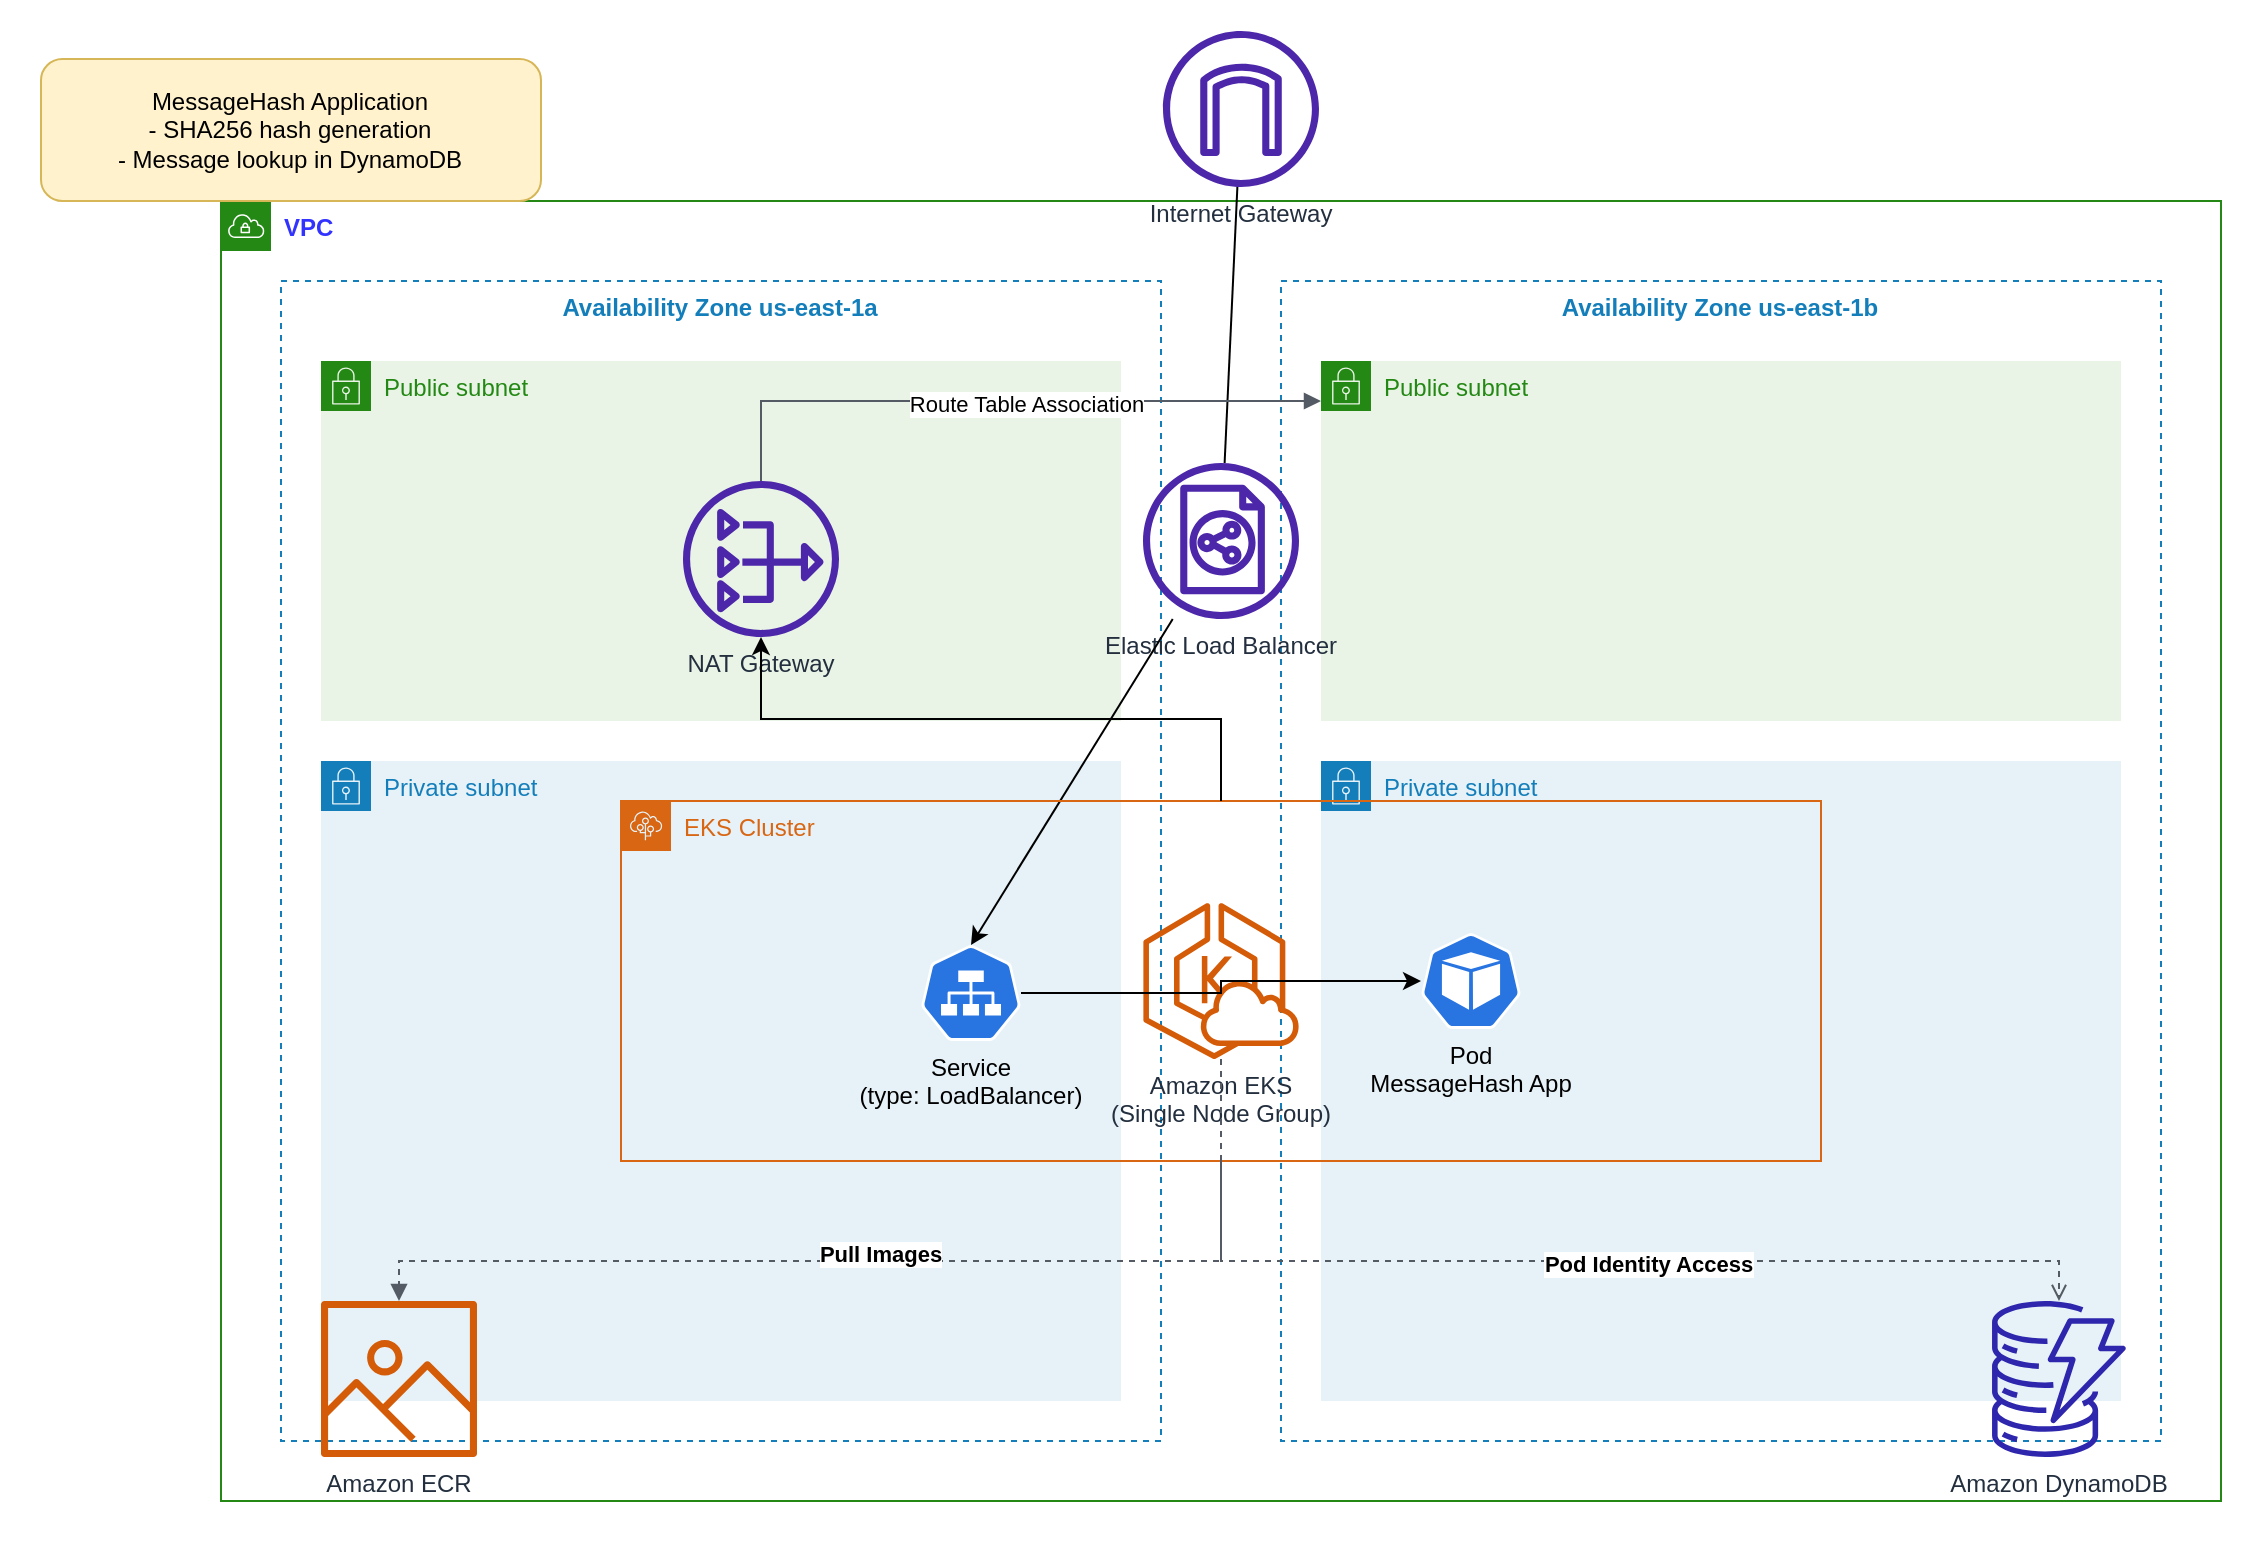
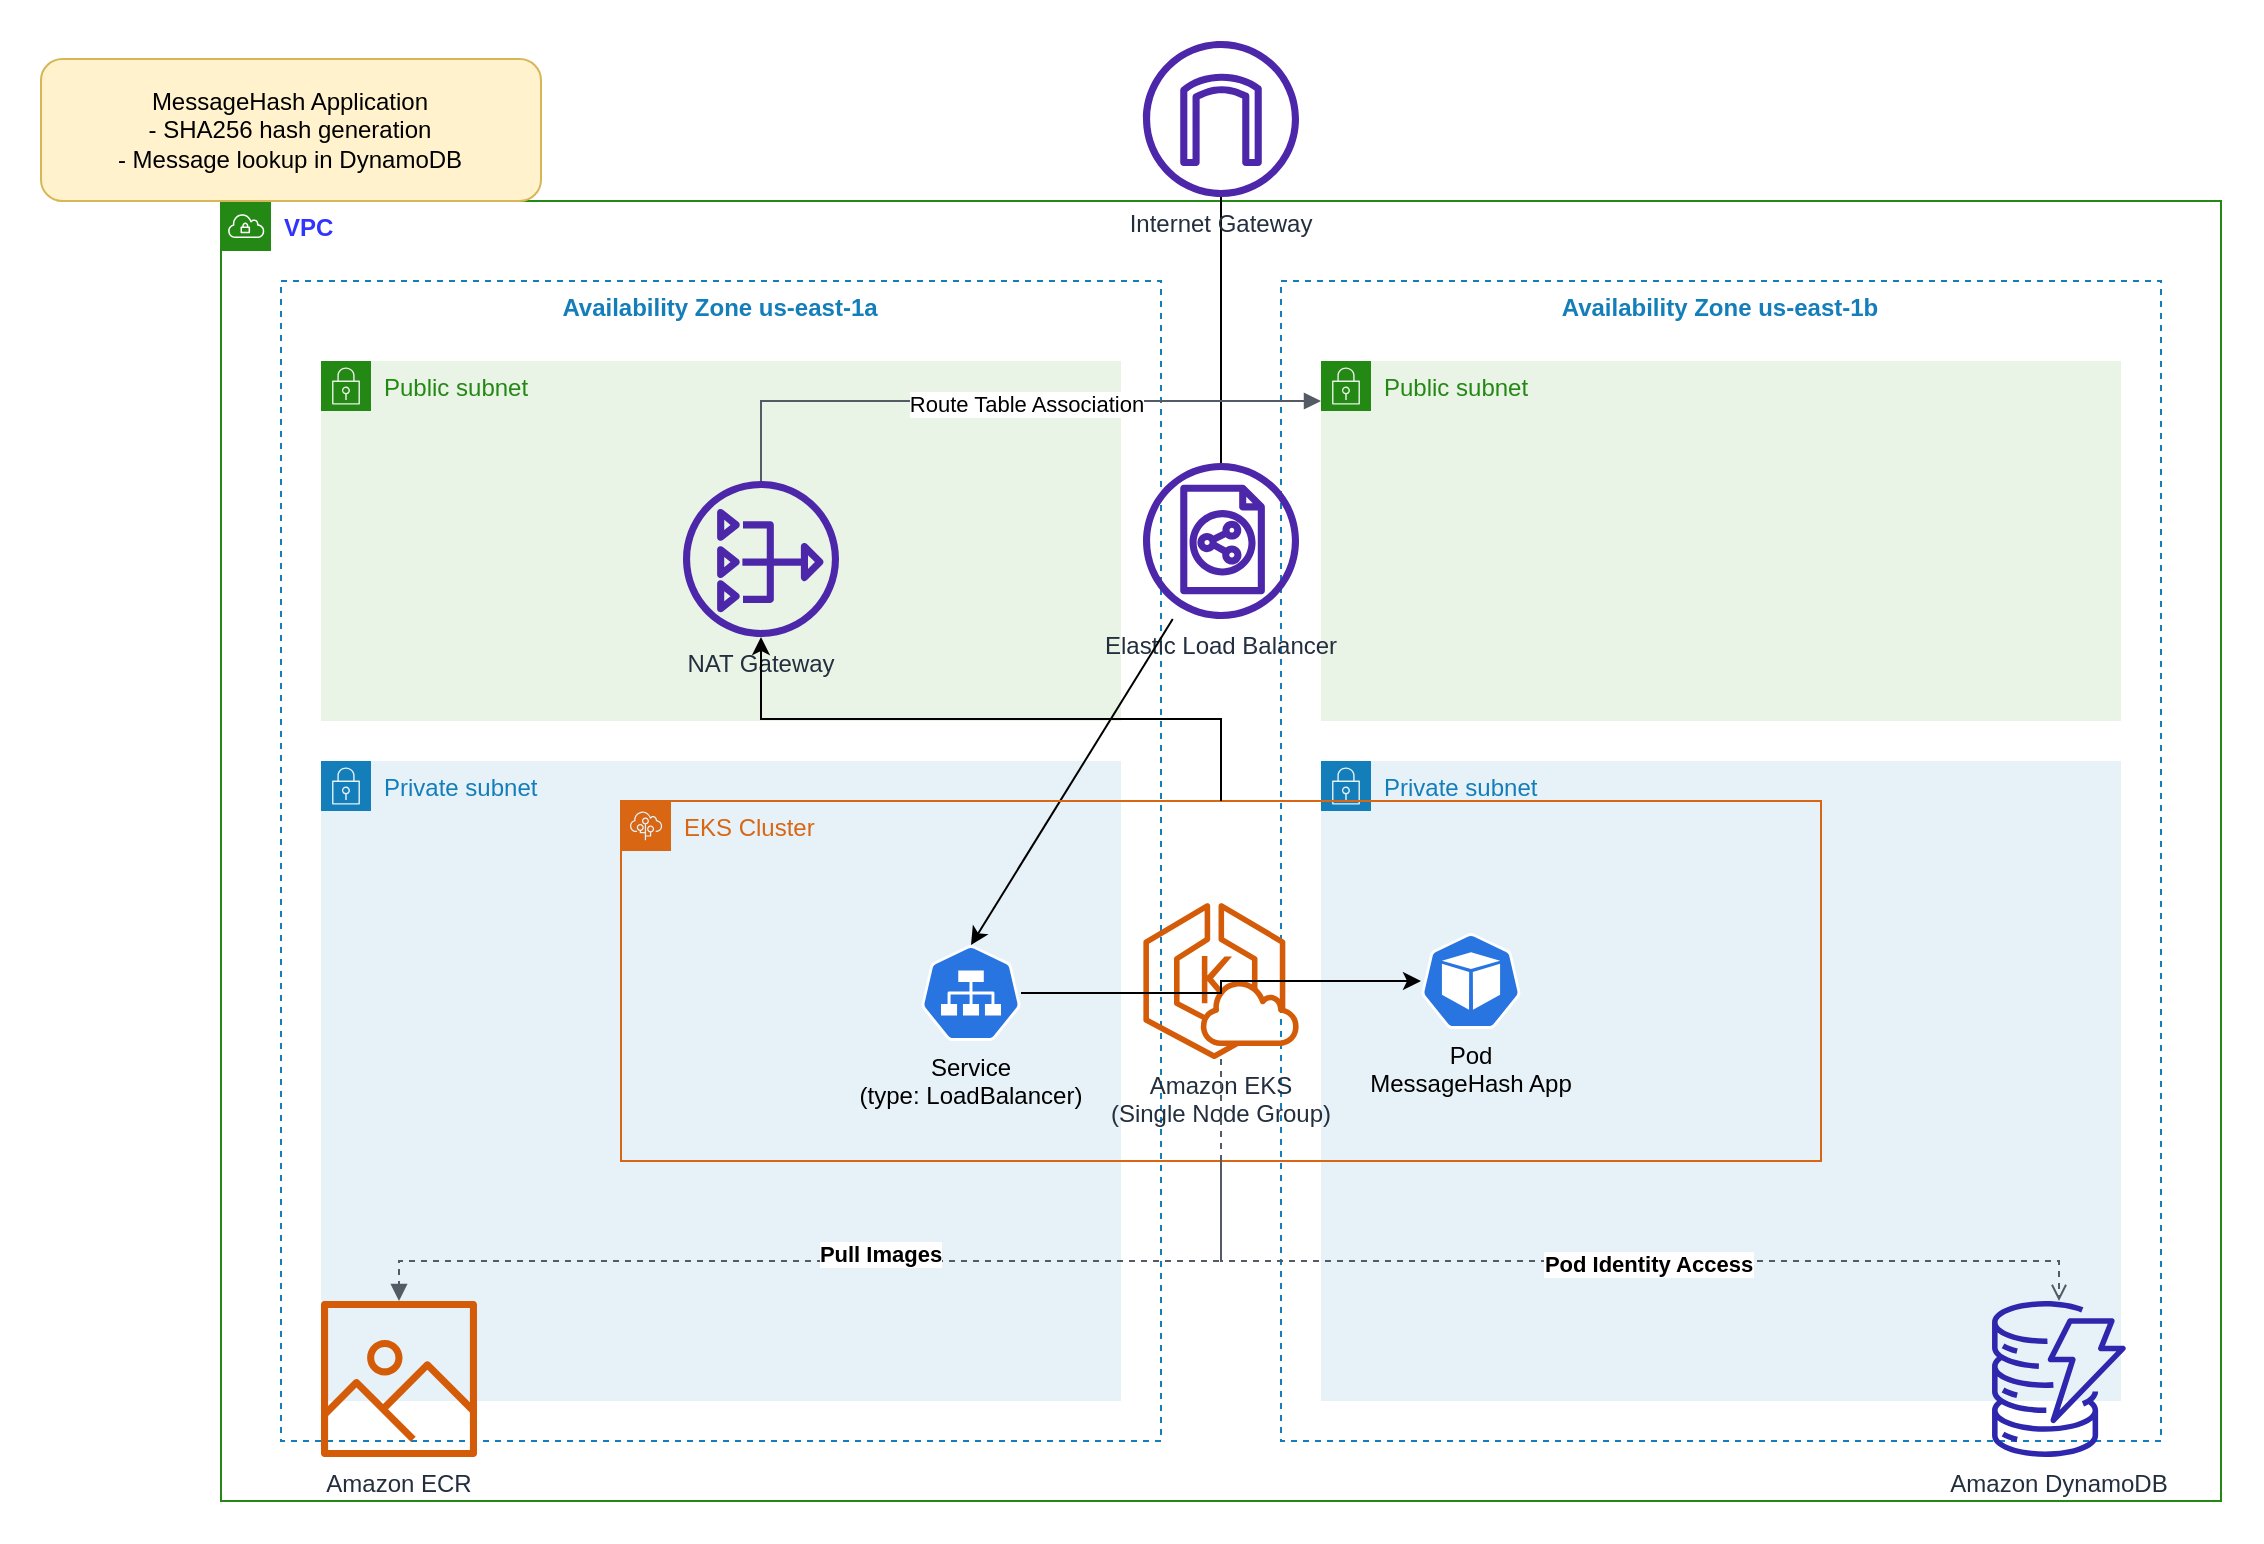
(1241, 109) -> (1221, 119)
